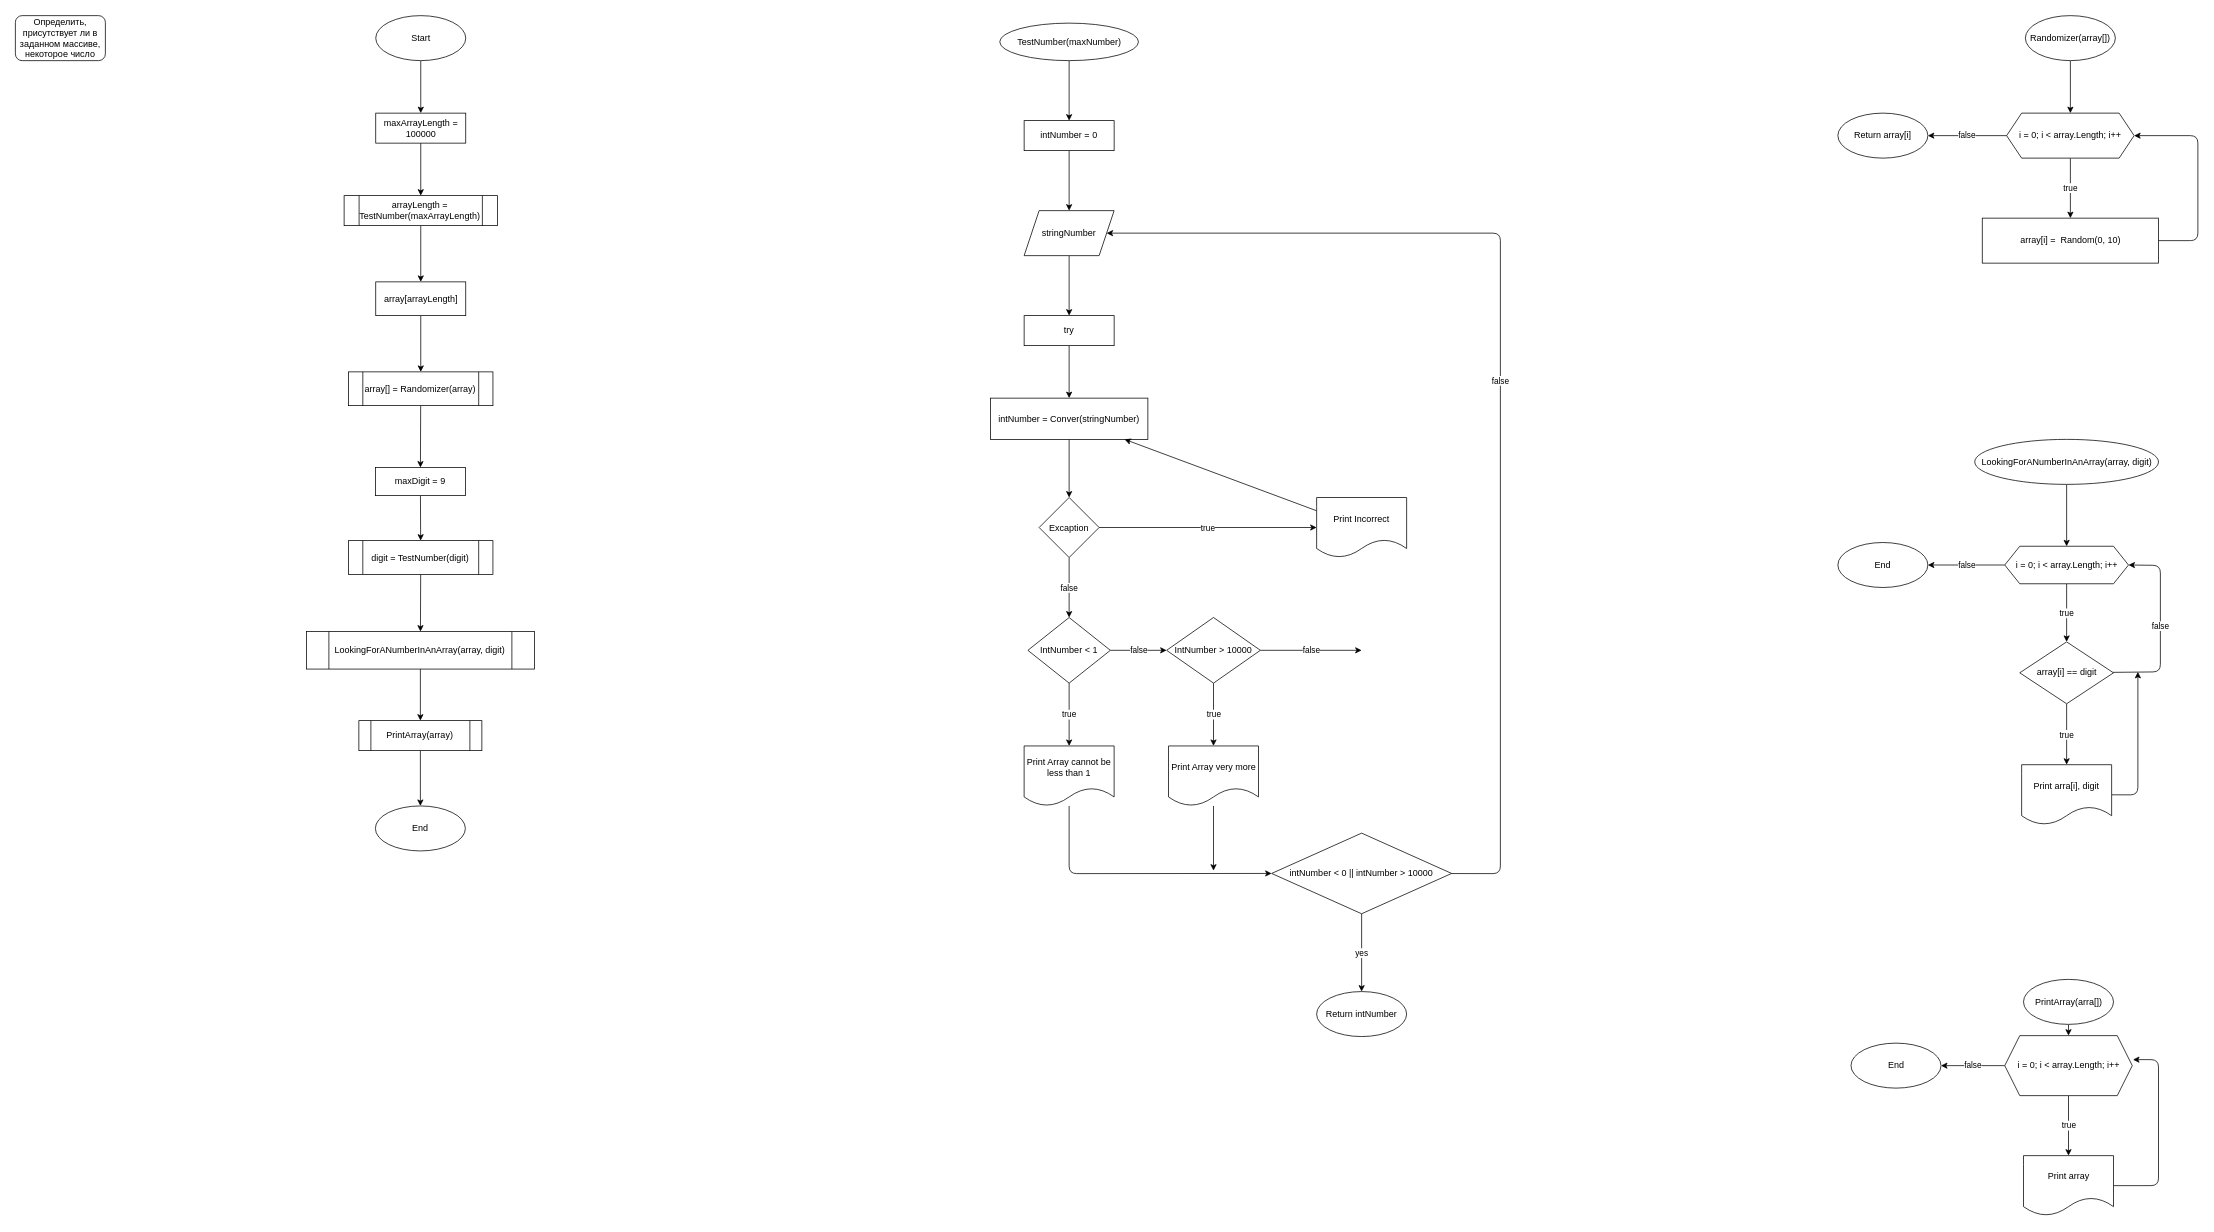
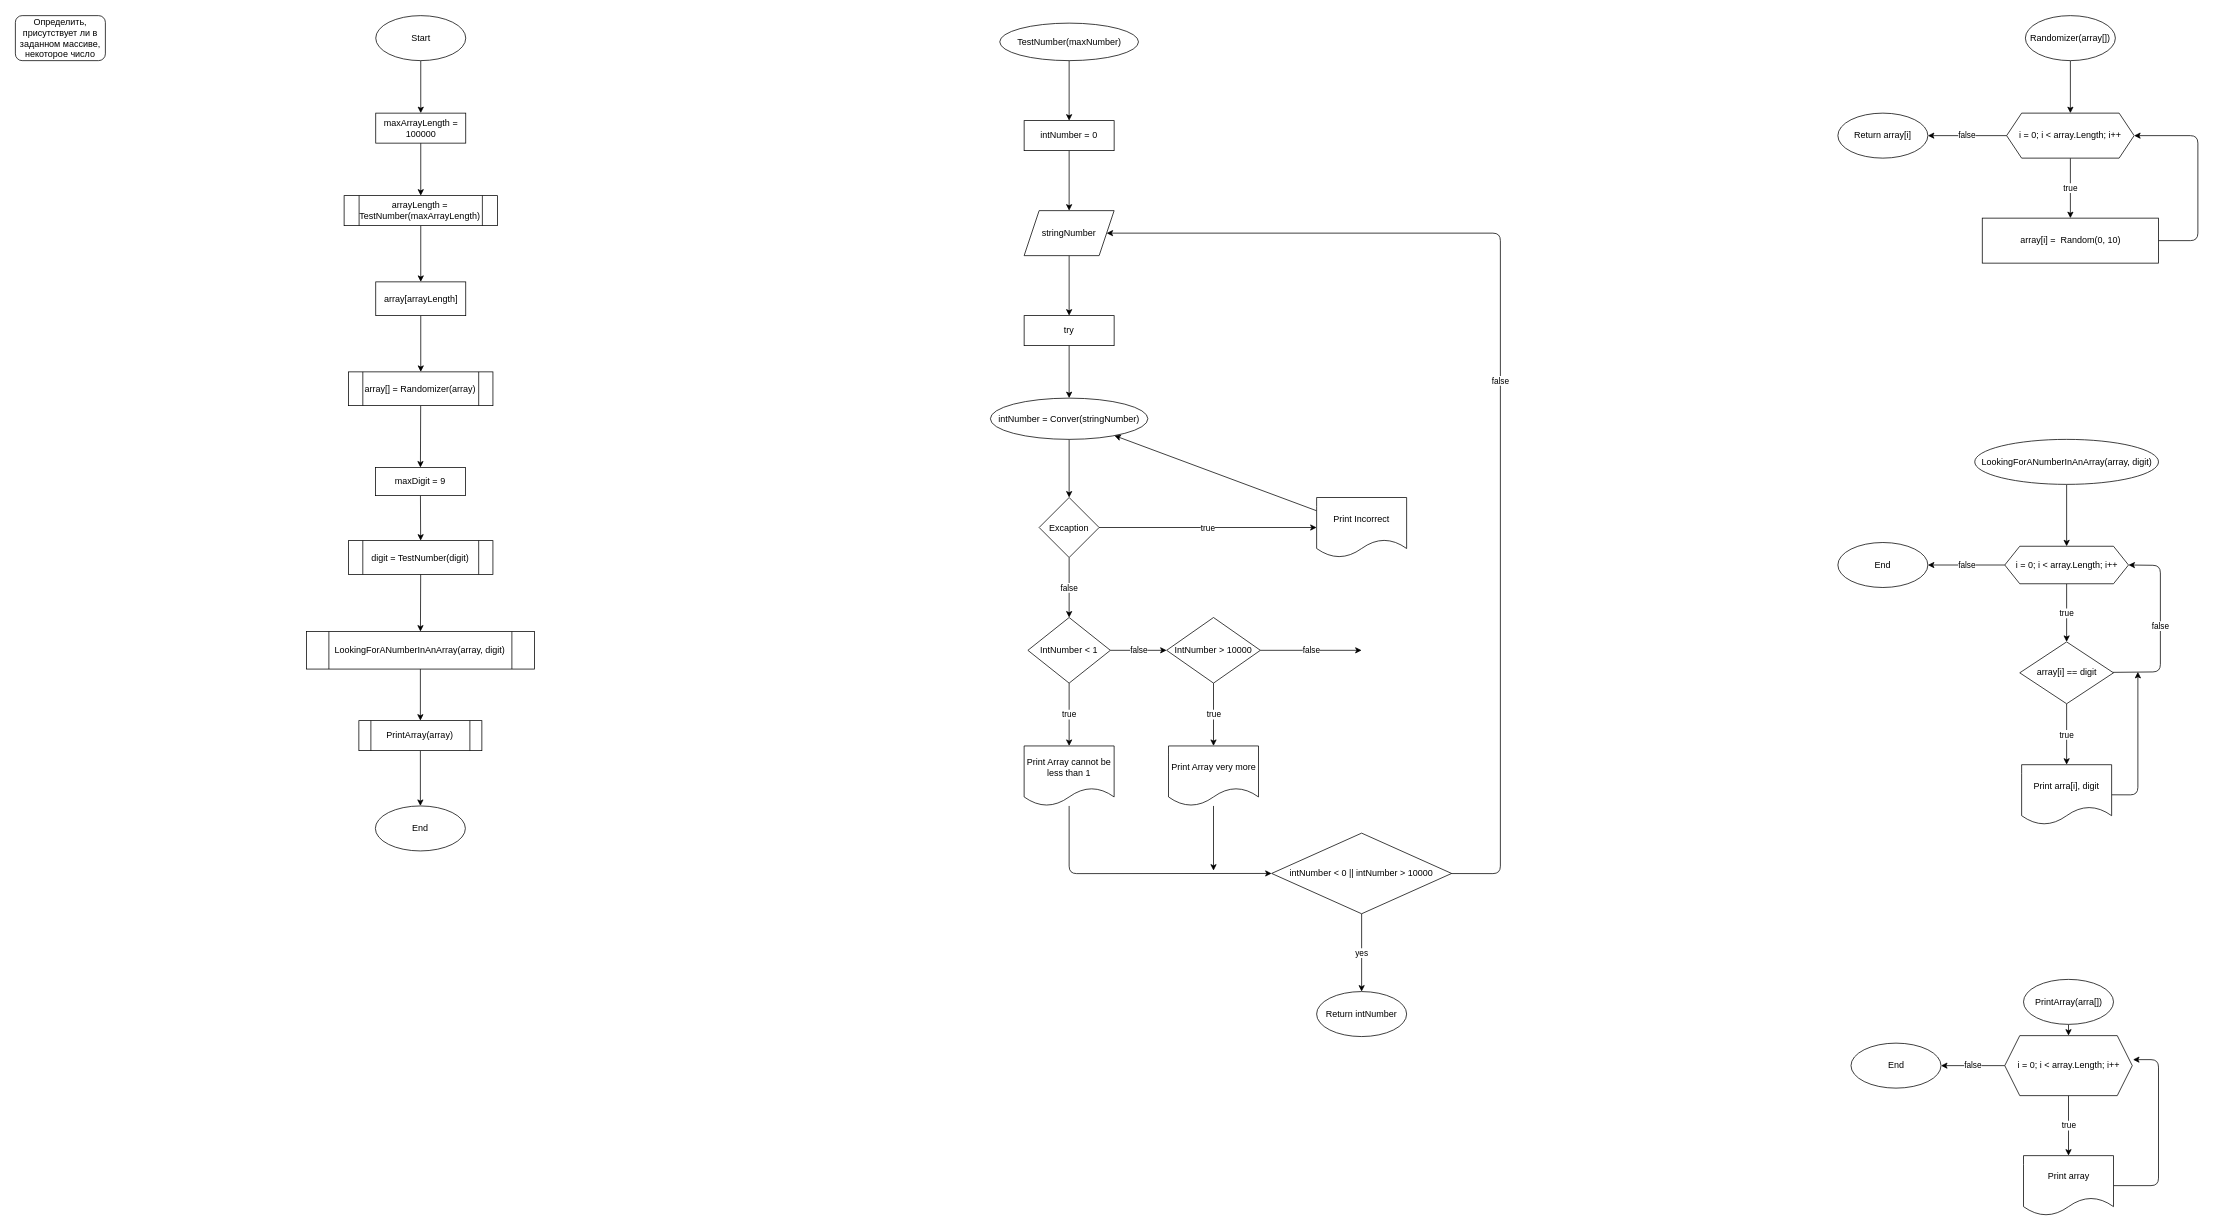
(1069, 419) -> (1069, 419)
